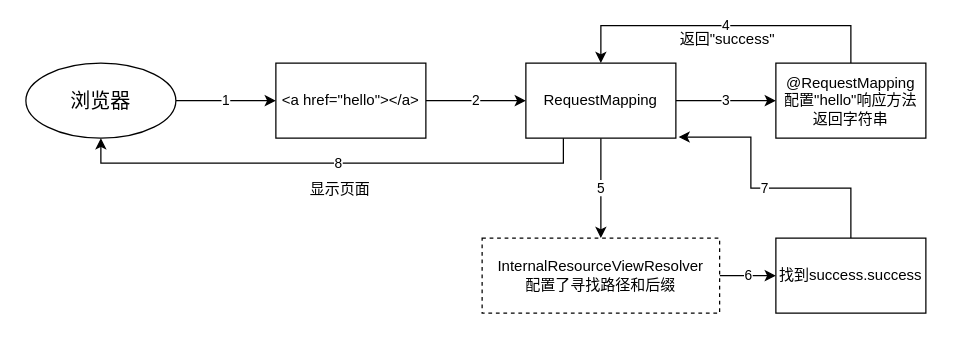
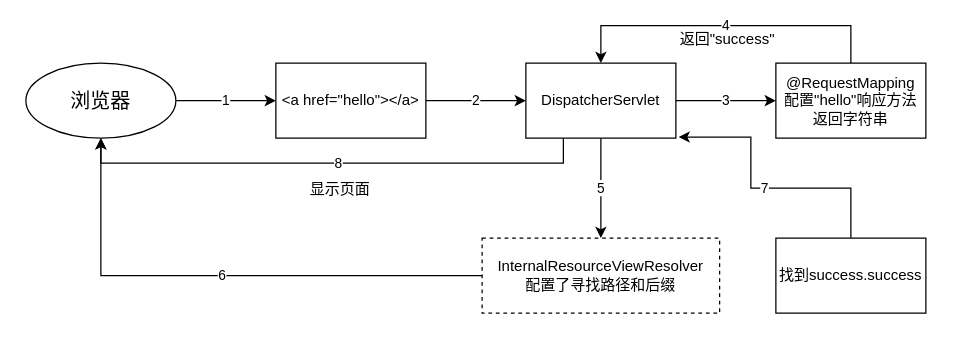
(601, 101) -> (601, 101)
(744, 276) -> (237, 276)
